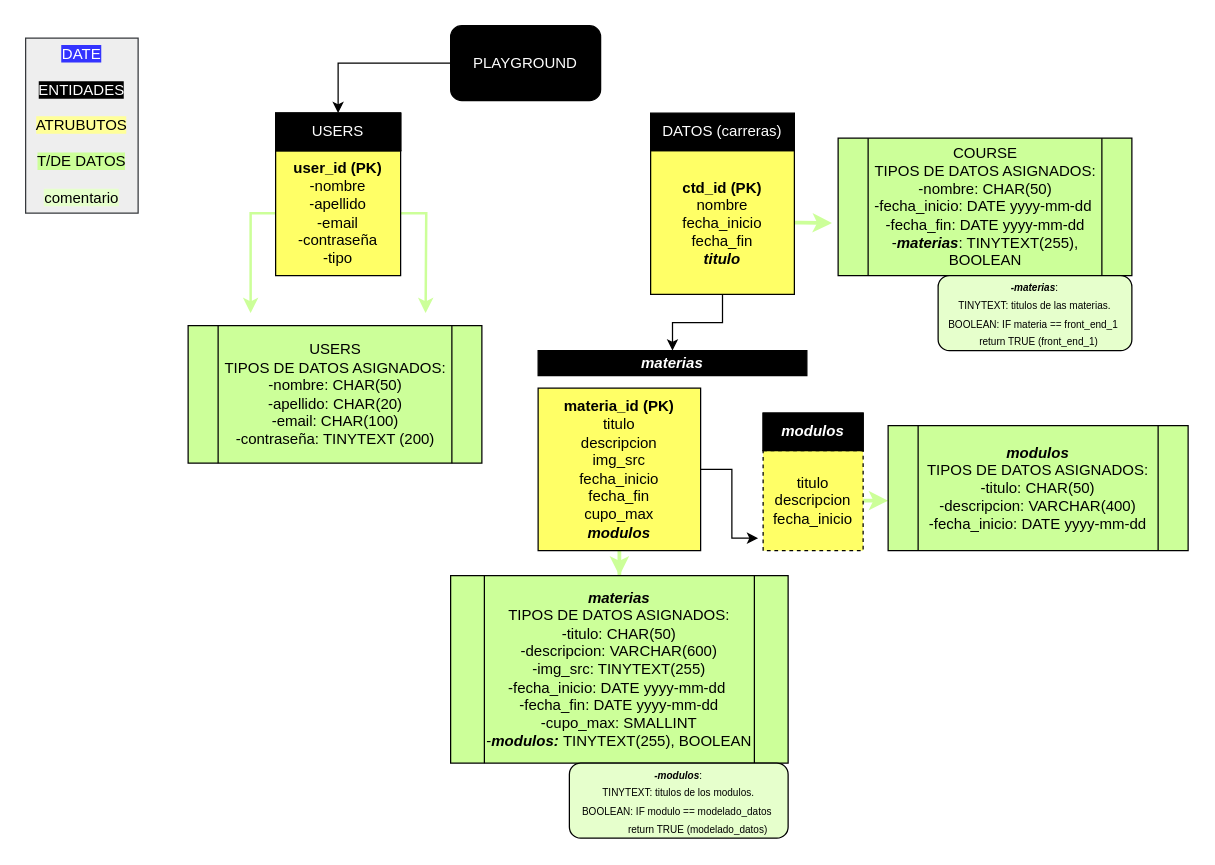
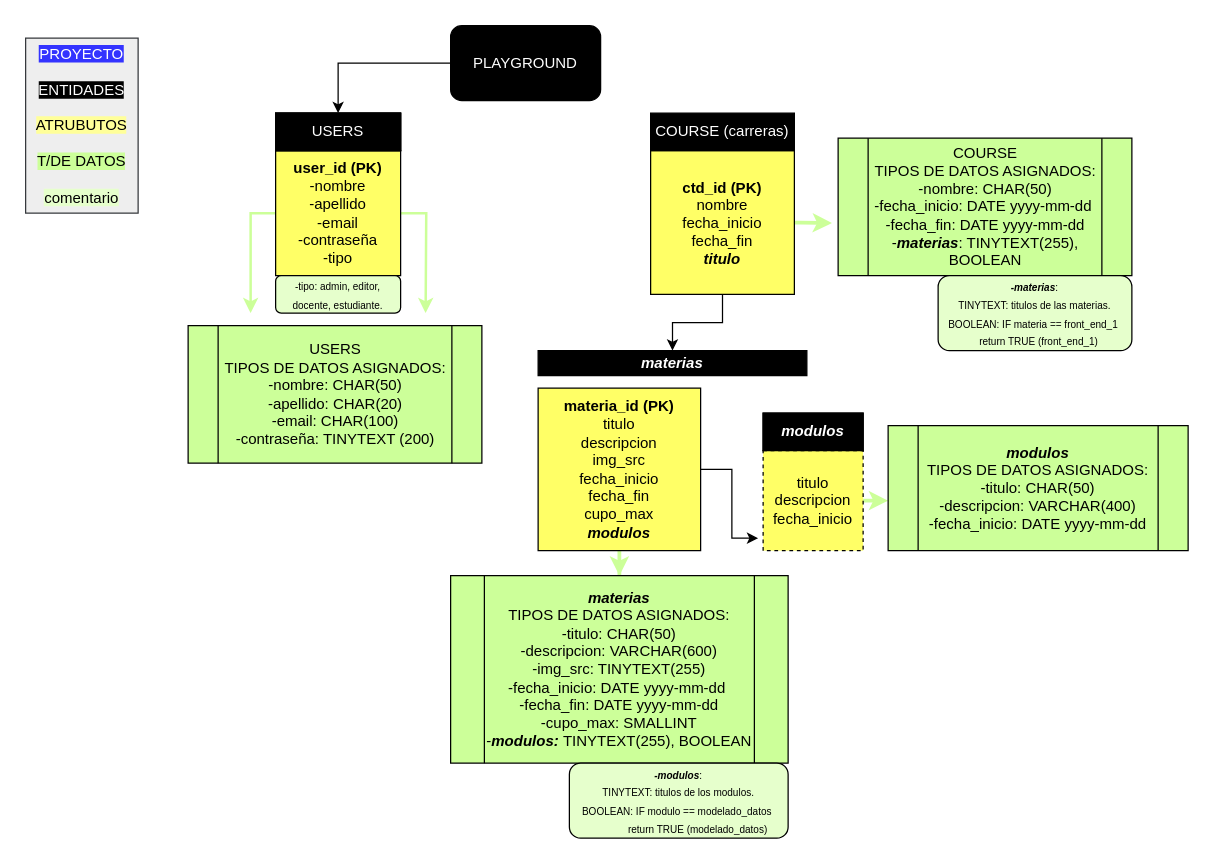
(82, 126) -> (82, 126)
(723, 132) -> (723, 132)
none -> (338, 294)
